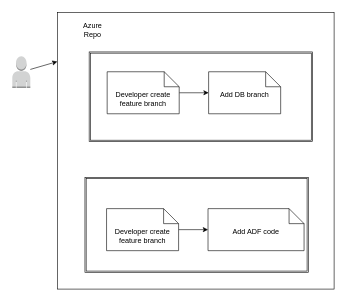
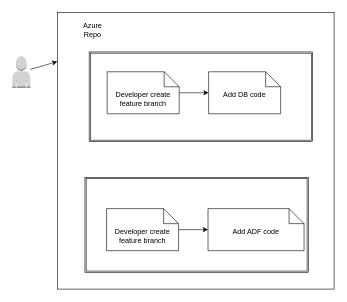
(245, 95) -> (245, 95)
